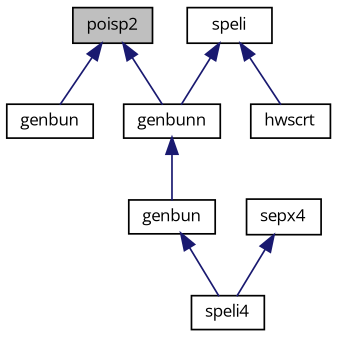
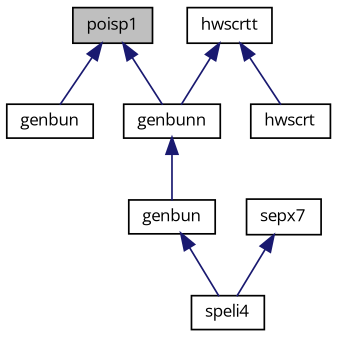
(113, 25) -> (113, 25)
(230, 25) -> (230, 25)
(284, 217) -> (284, 217)
